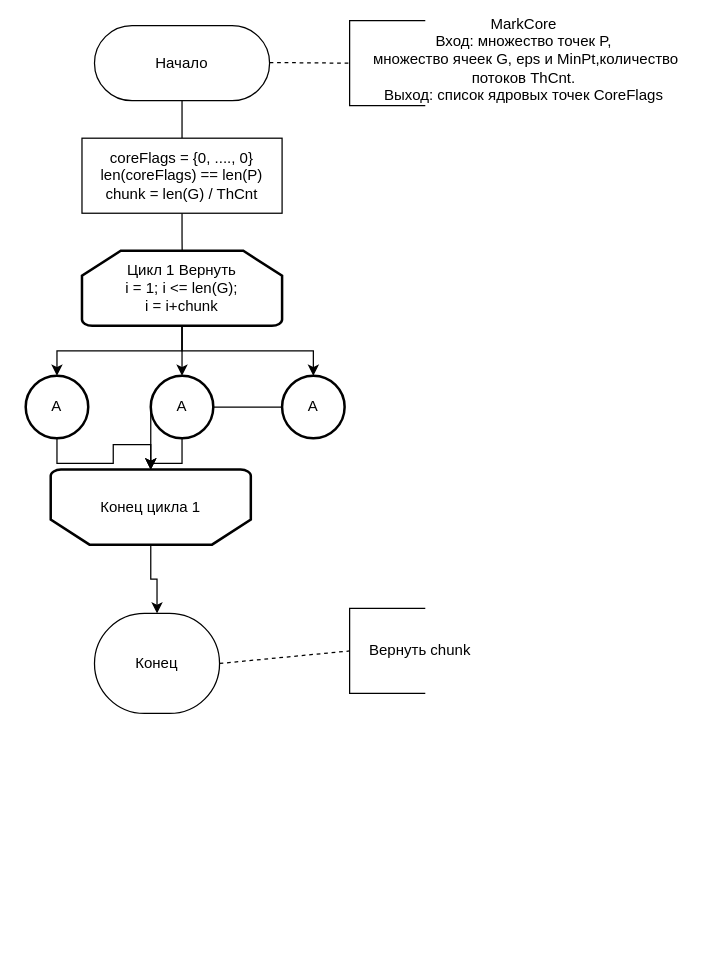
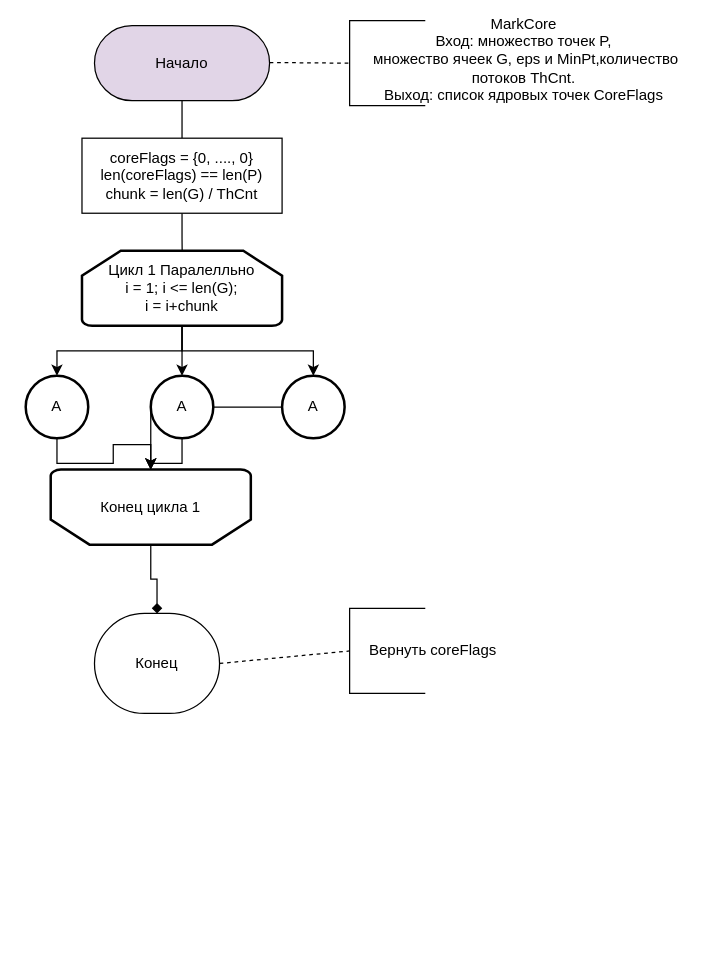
(182, 63) -> (182, 63)
(182, 288) -> (182, 288)
(157, 603) -> (157, 602)
(422, 651) -> (437, 651)
